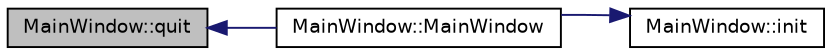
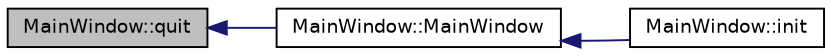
(586, 15) -> (605, 41)
